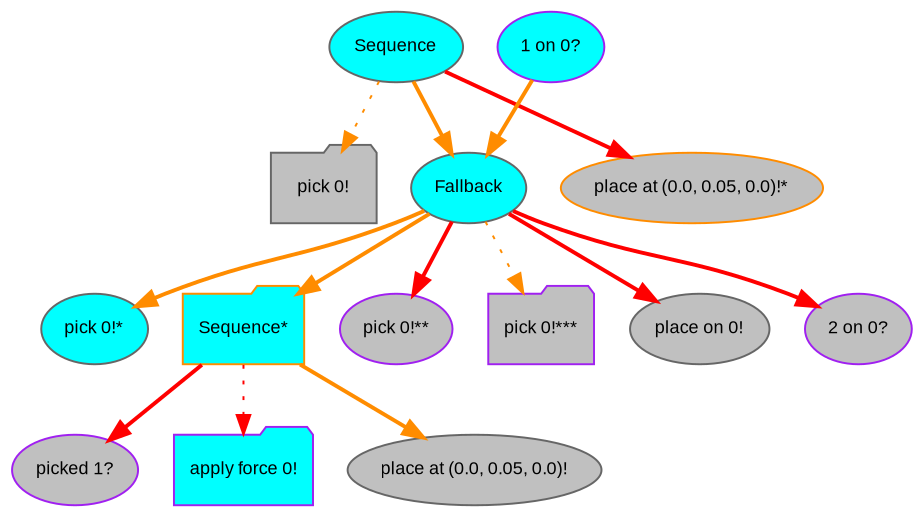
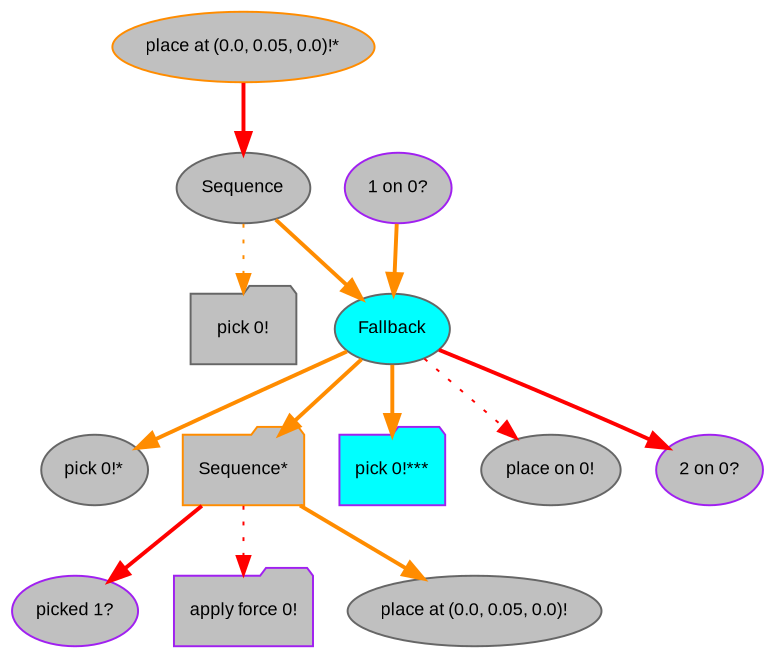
(396, 47) -> (243, 188)
(551, 47) -> (398, 188)
(528, 110) -> (243, 108)
(500, 249) -> (392, 390)
(574, 252) -> (463, 392)
(95, 329) -> (95, 470)
(243, 329) -> (243, 470)
(396, 329) -> none
(541, 329) -> (392, 470)
(243, 470) -> (243, 611)
